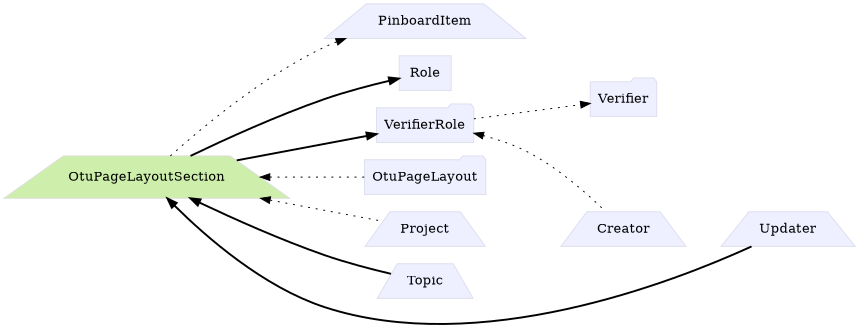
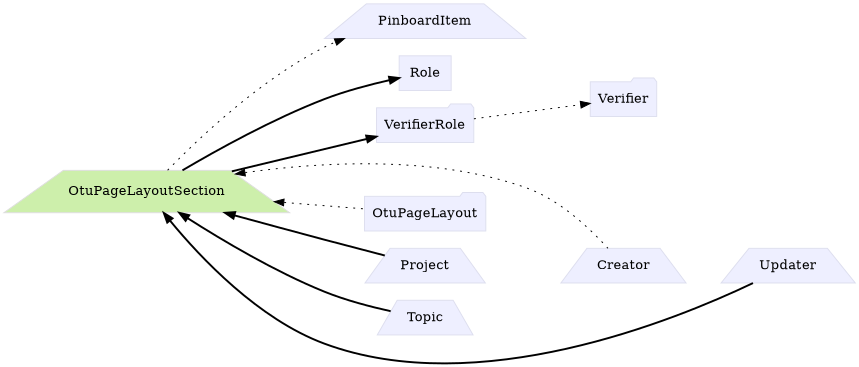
(550, 165) -> (438, 168)
(327, 211) -> (310, 236)
